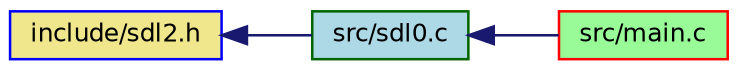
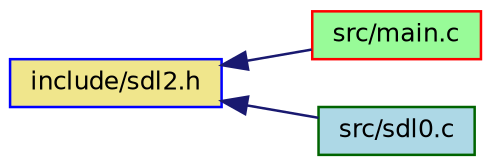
(526, 35) -> (279, 55)
